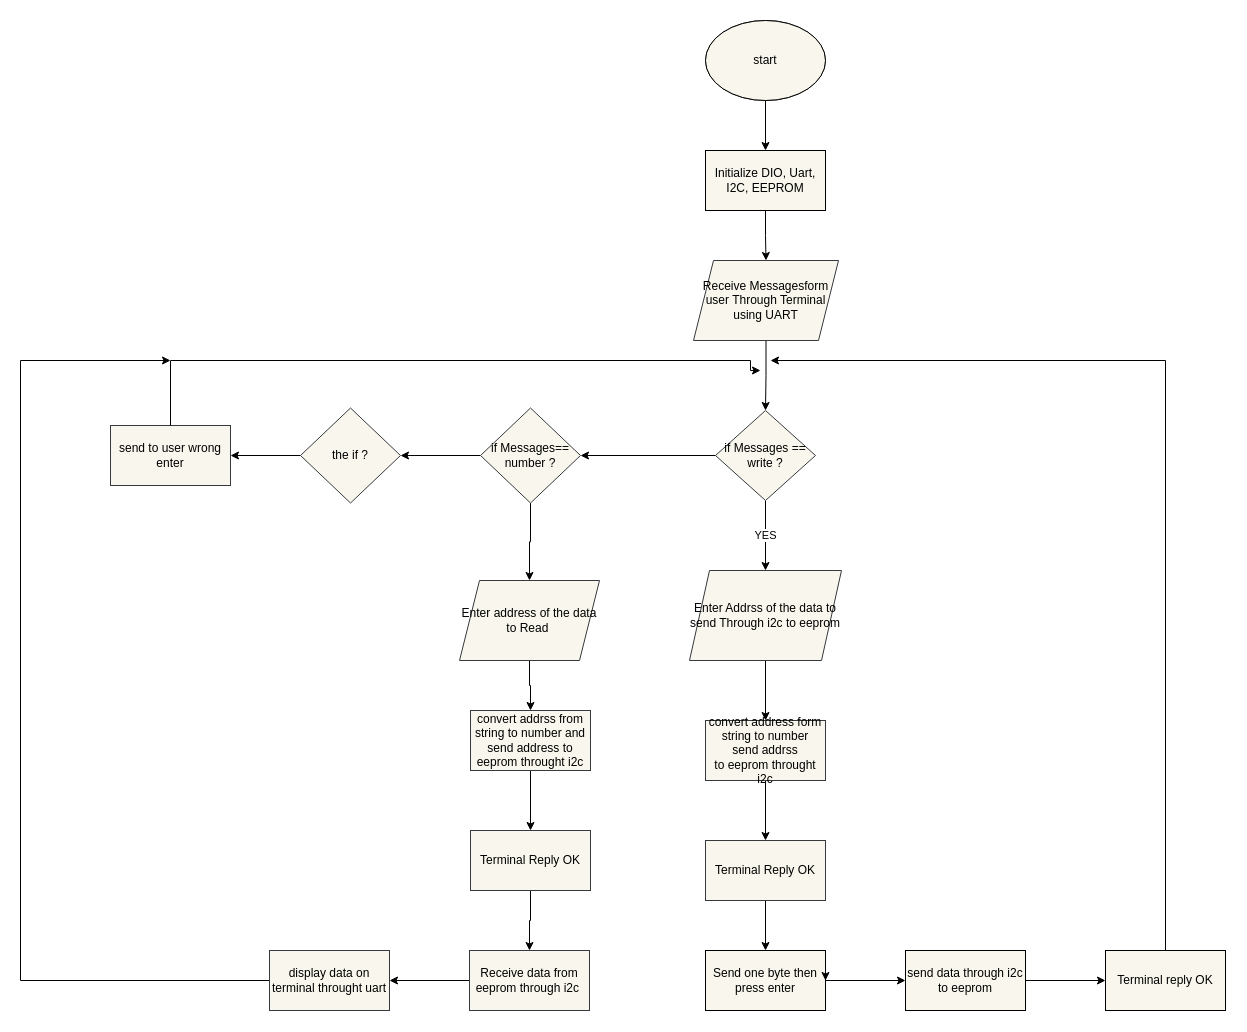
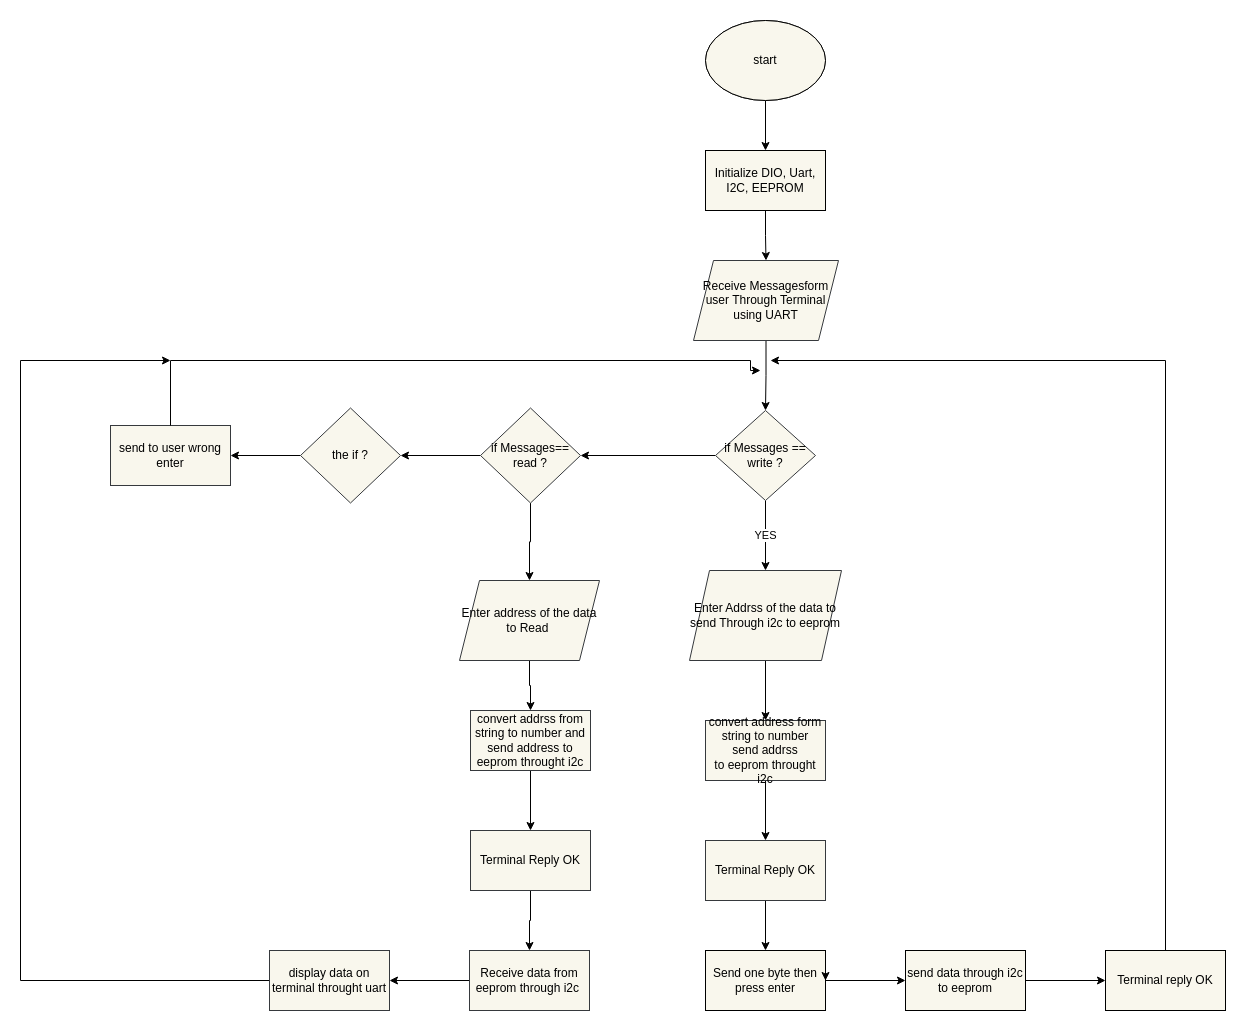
(531, 456) -> (531, 456)
